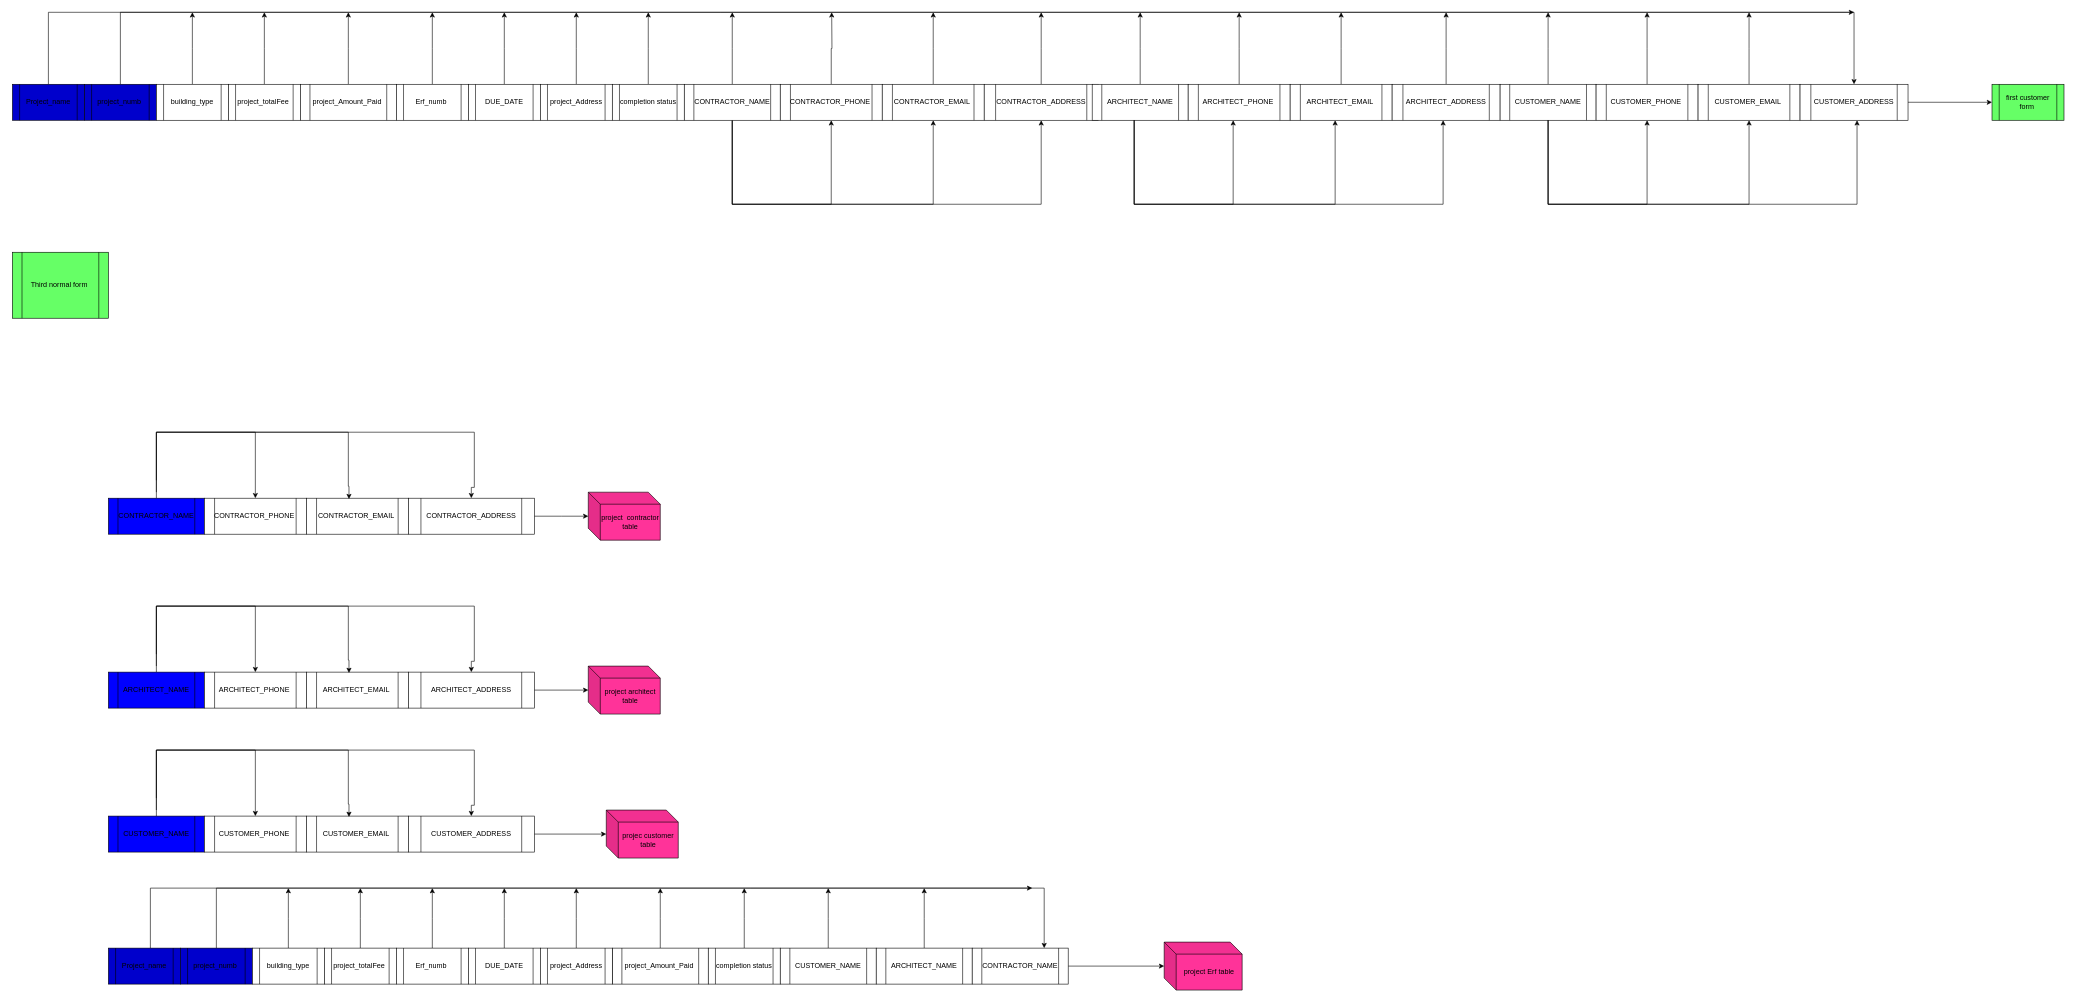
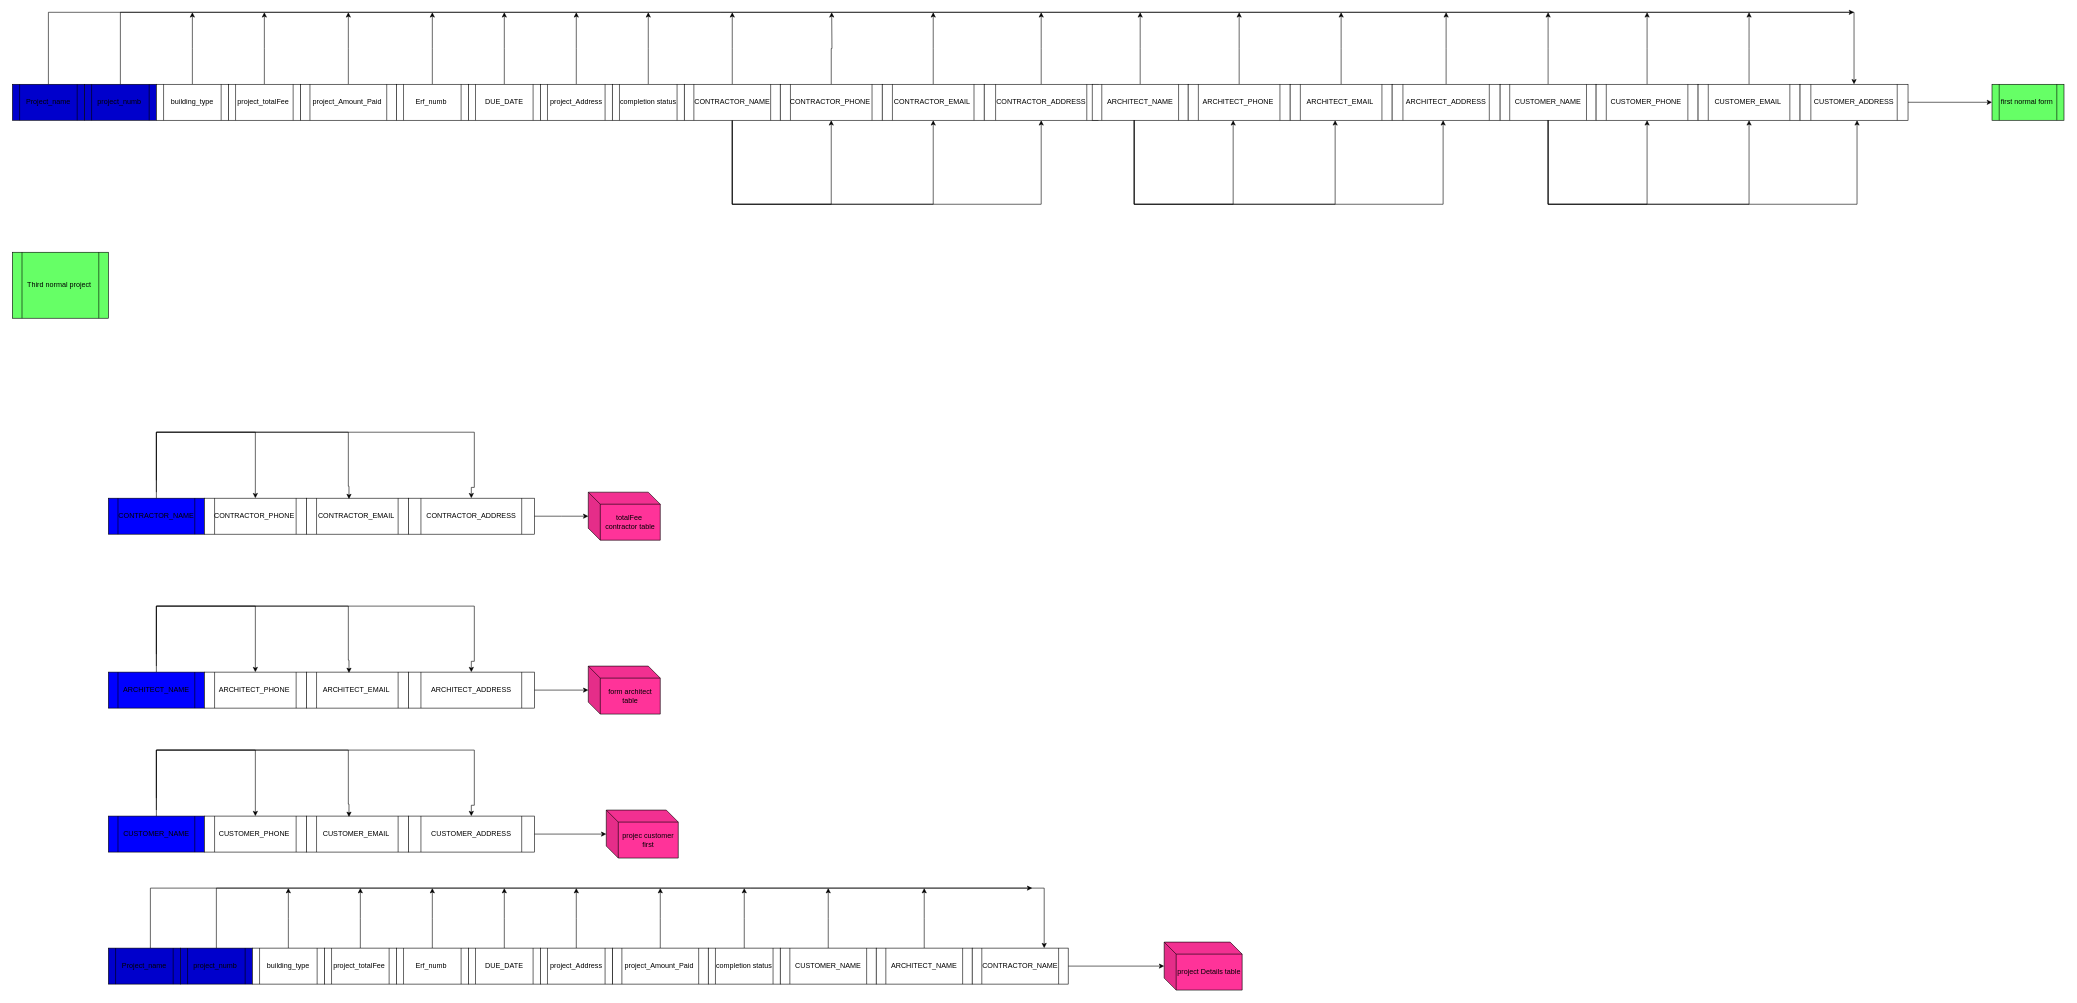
(2028, 102) -> (2028, 102)
(60, 285) -> (60, 285)
(630, 522) -> (630, 522)
(630, 696) -> (630, 696)
(648, 840) -> (648, 840)
(1209, 972) -> (1209, 972)
